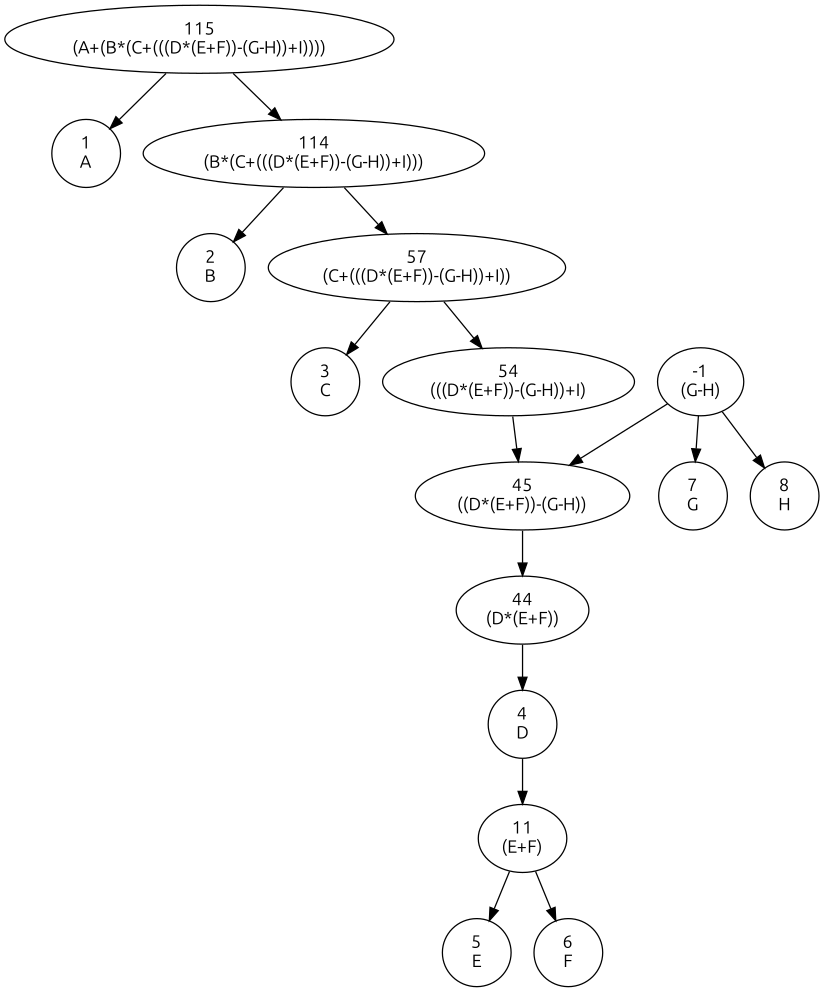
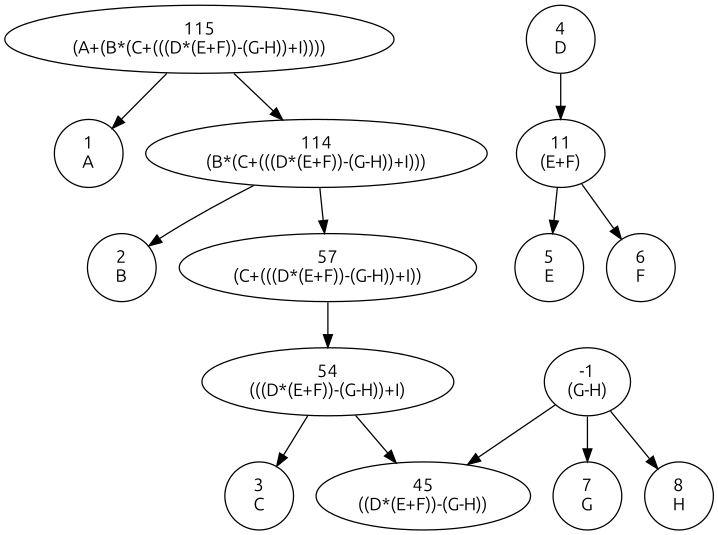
(372, 323) -> (296, 436)
(523, 610) -> none
